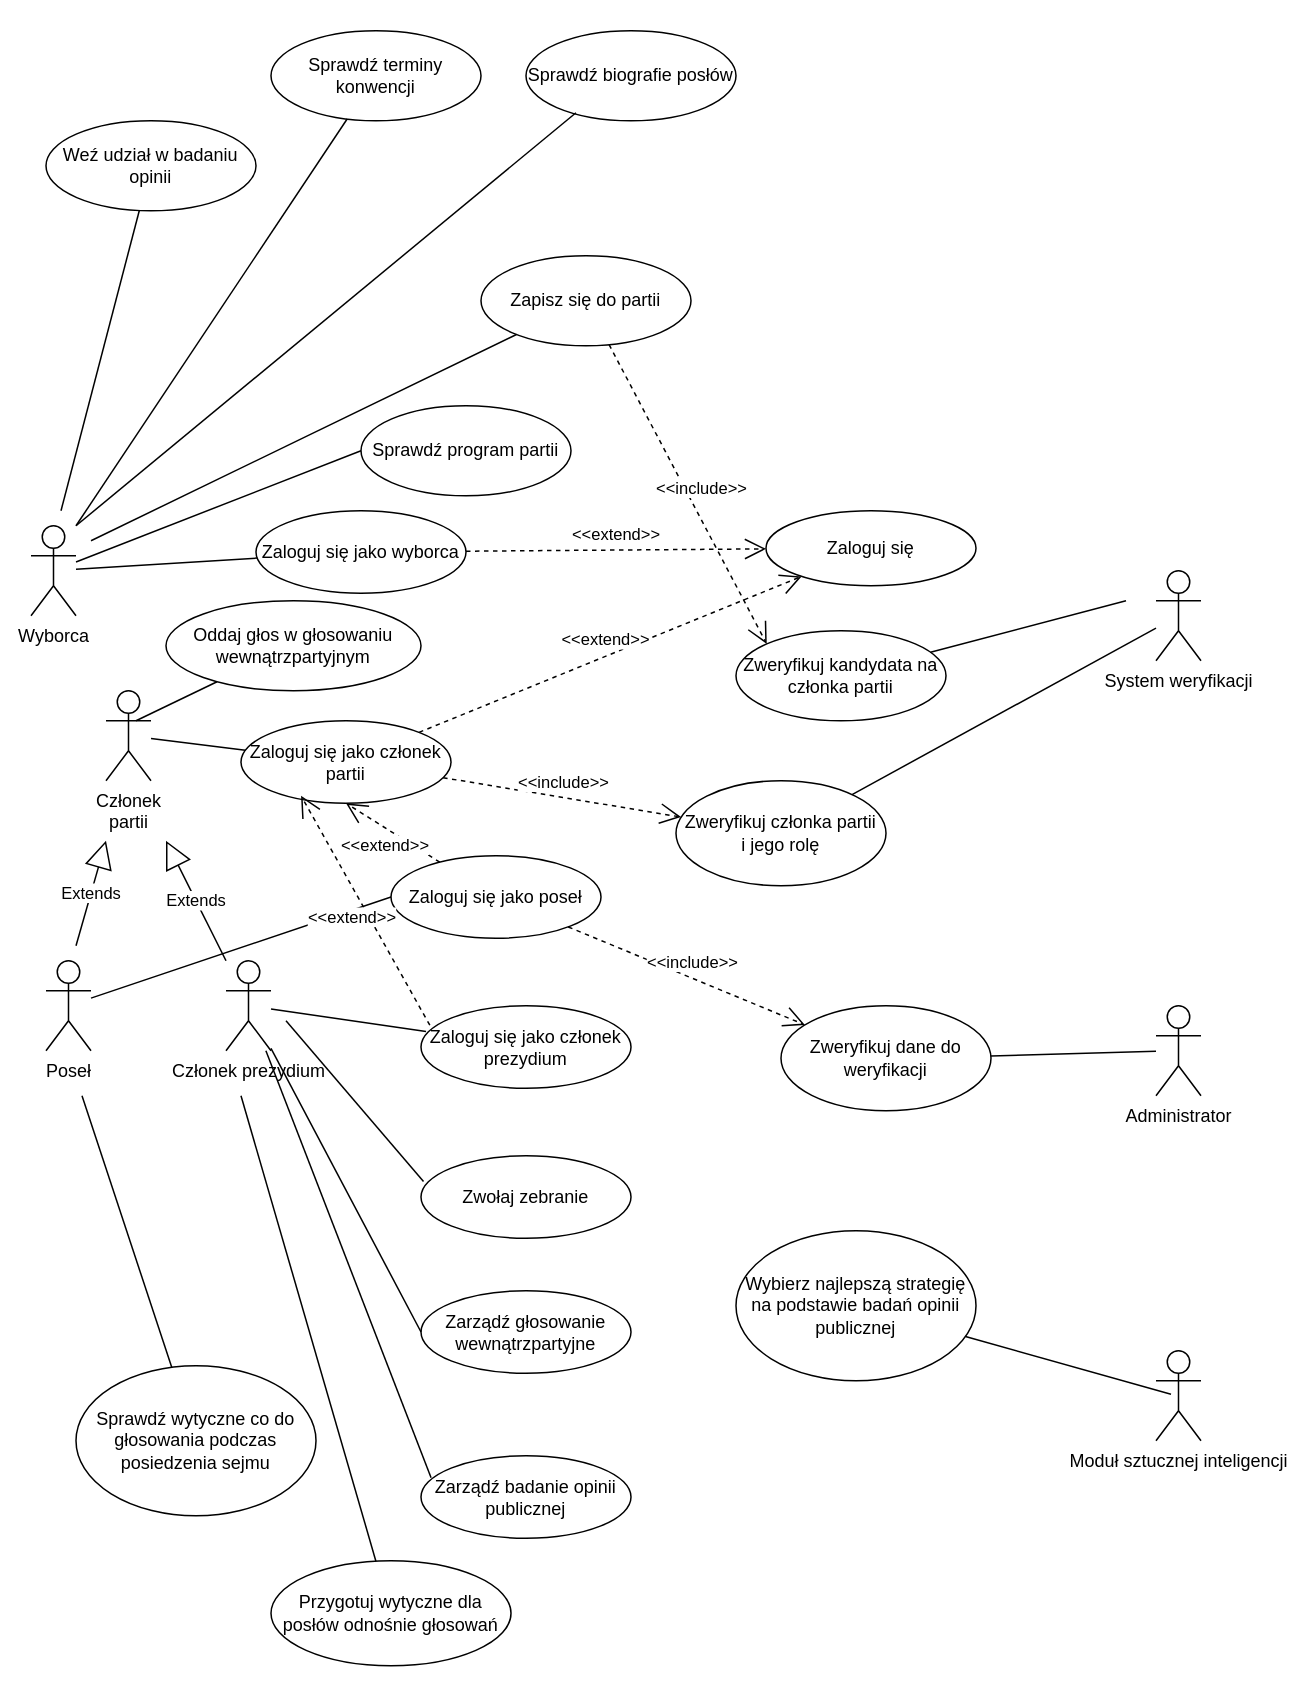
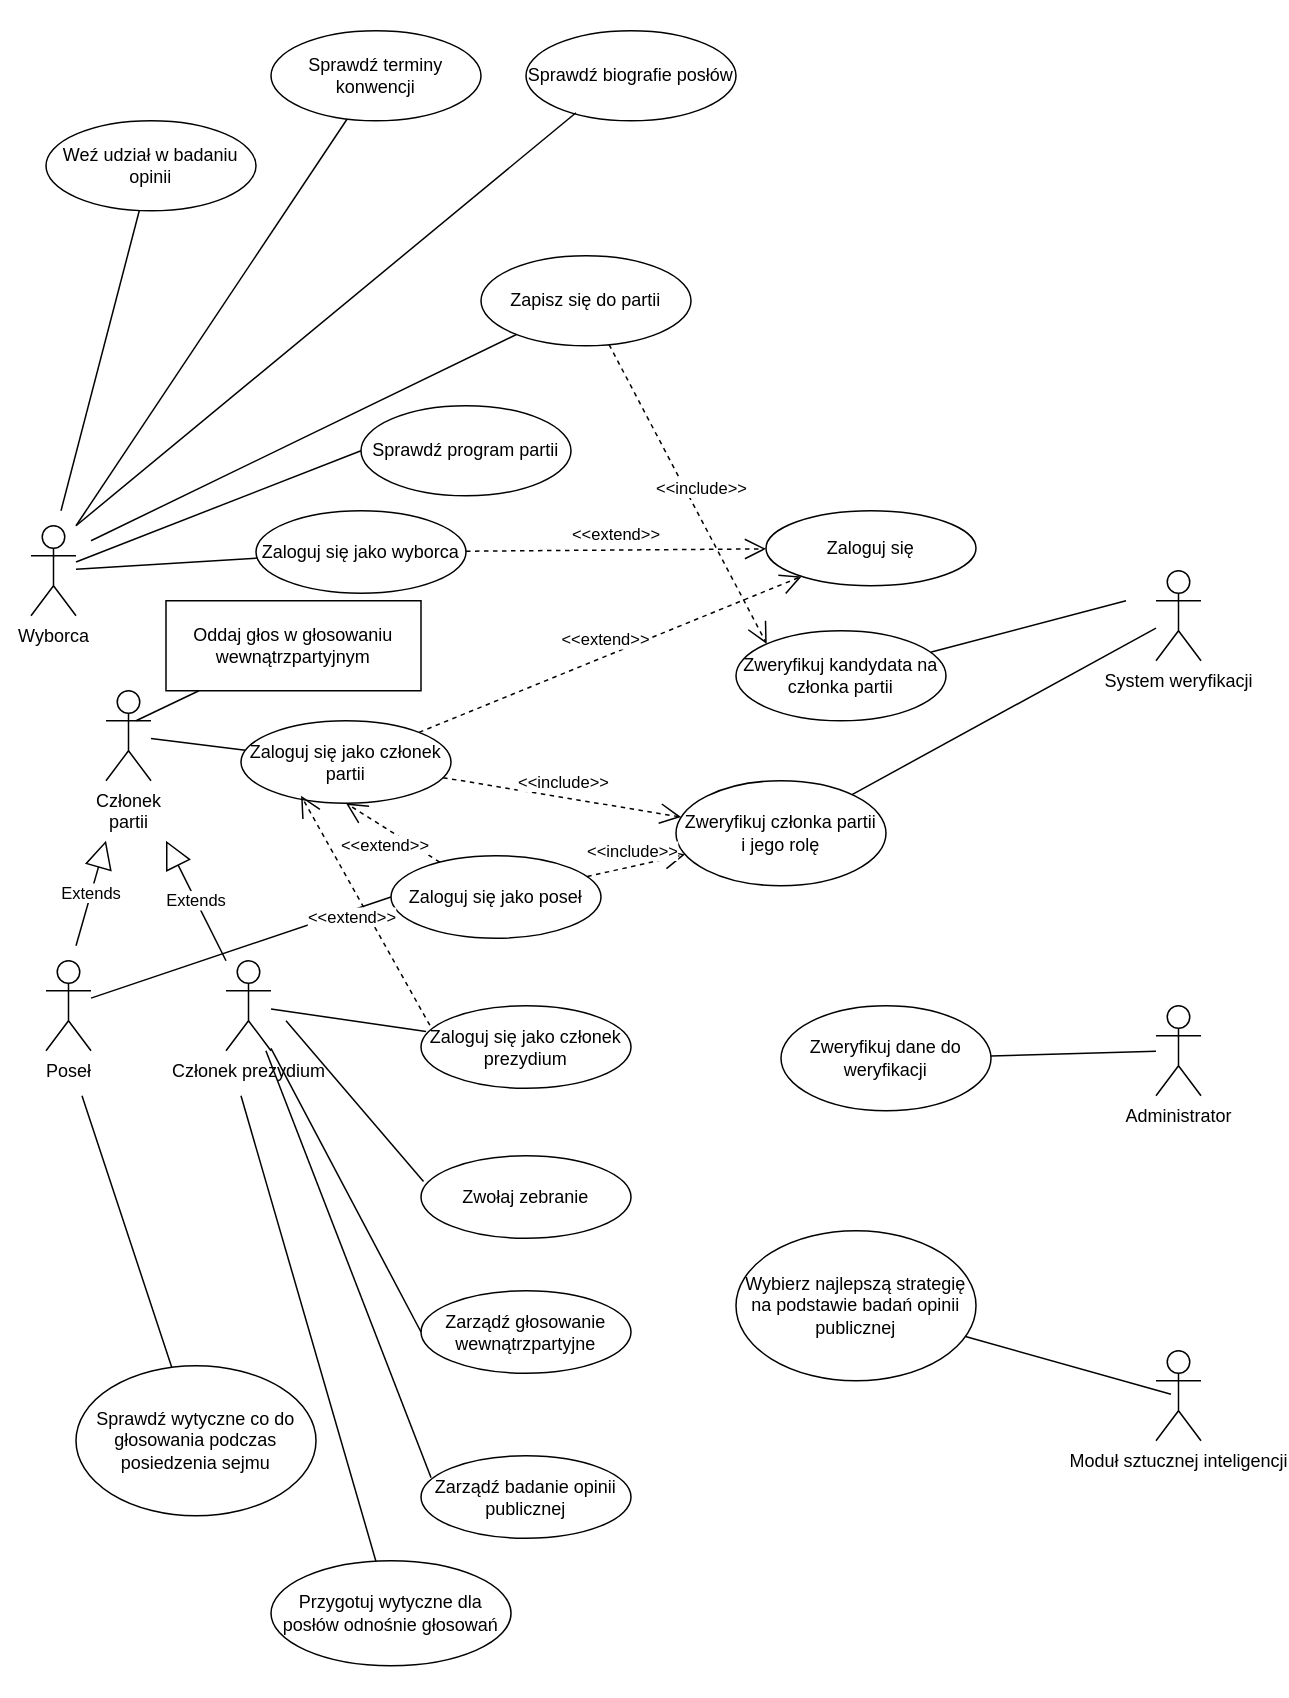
(293, 646) -> (293, 646)
(685, 975) -> (620, 869)
